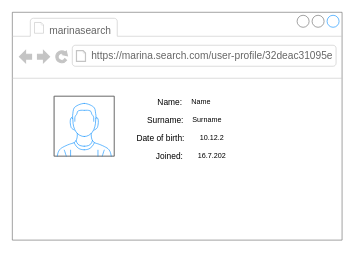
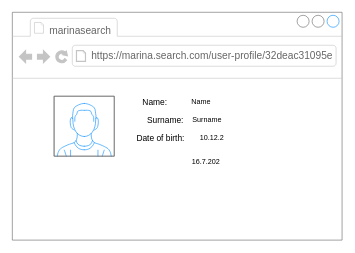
(170, 102) -> (155, 102)
(170, 156) -> none
(212, 156) -> (206, 162)
